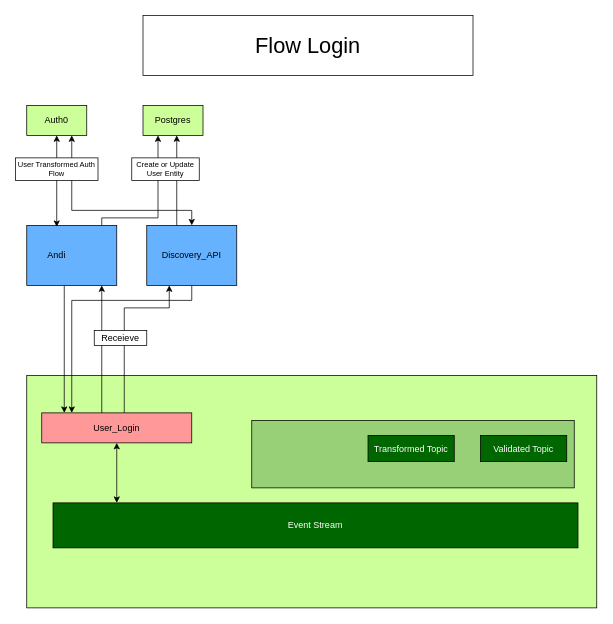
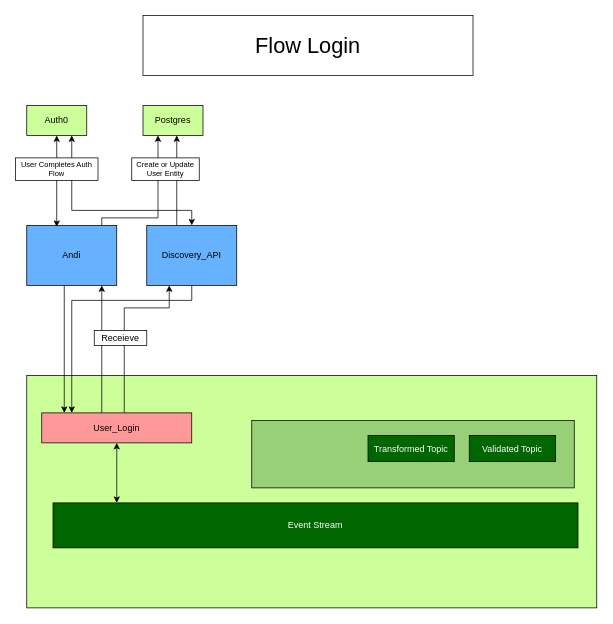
(57, 169) -> (57, 169)
(57, 255) -> (72, 255)
(524, 449) -> (512, 449)
